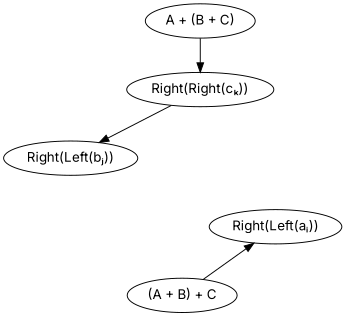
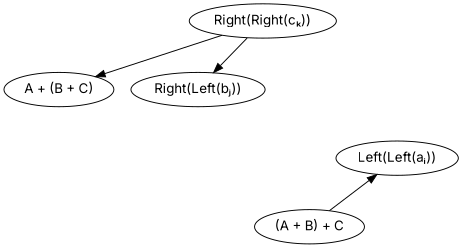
(200, 51) -> (163, 54)
(276, 227) -> (397, 158)
